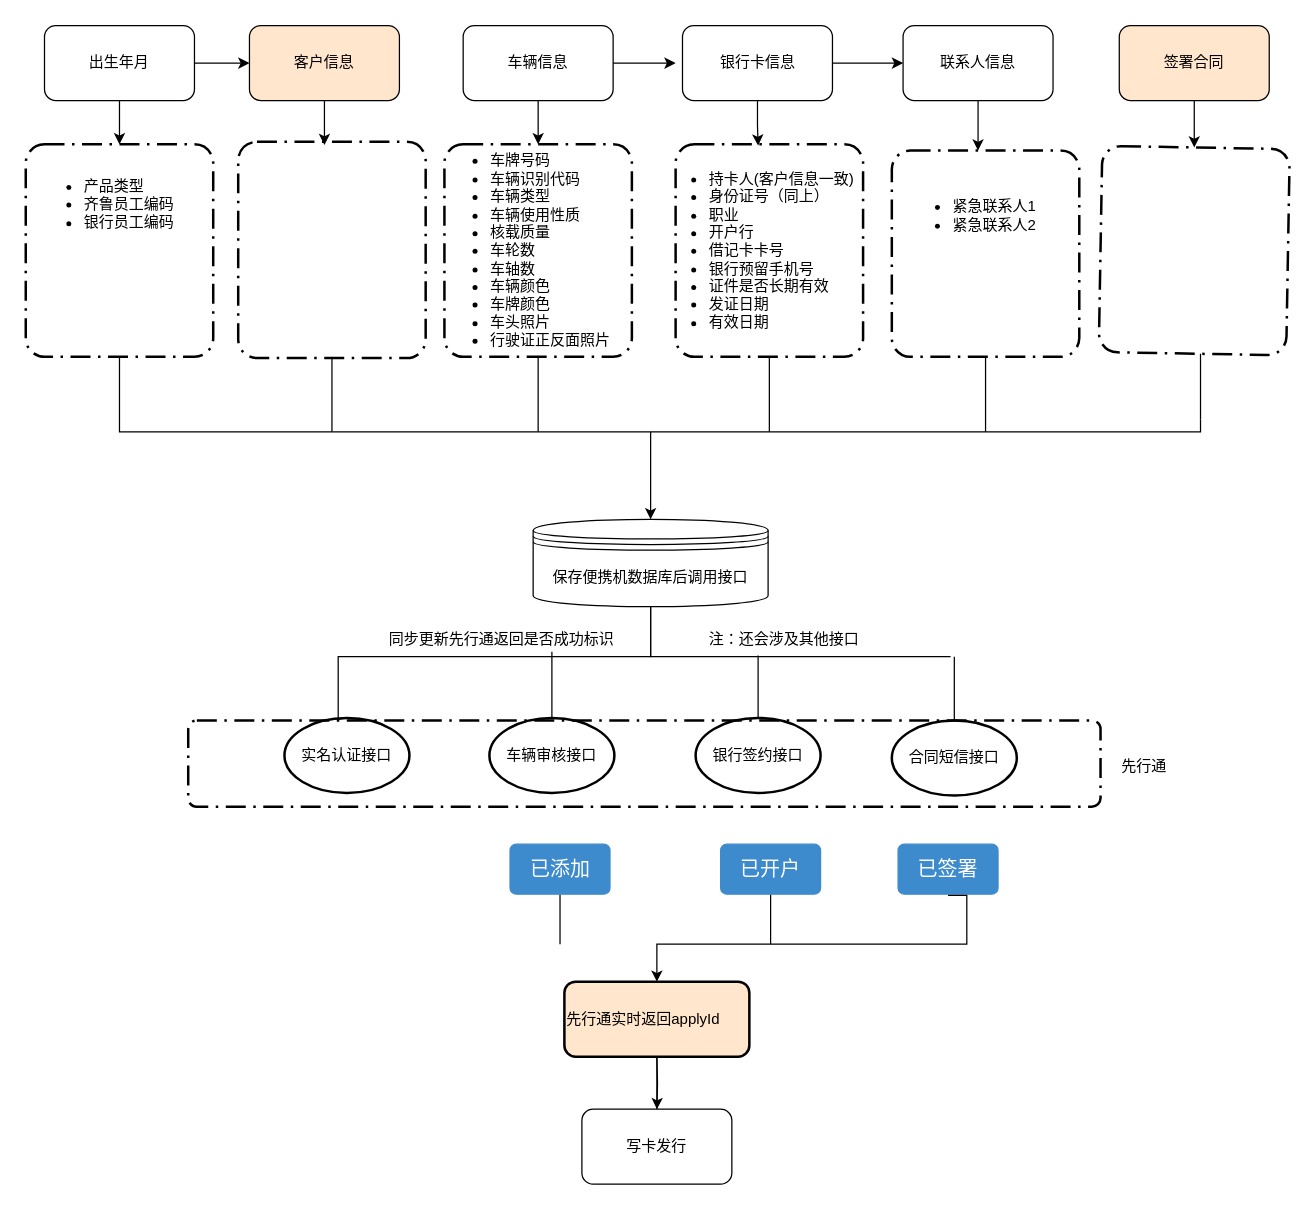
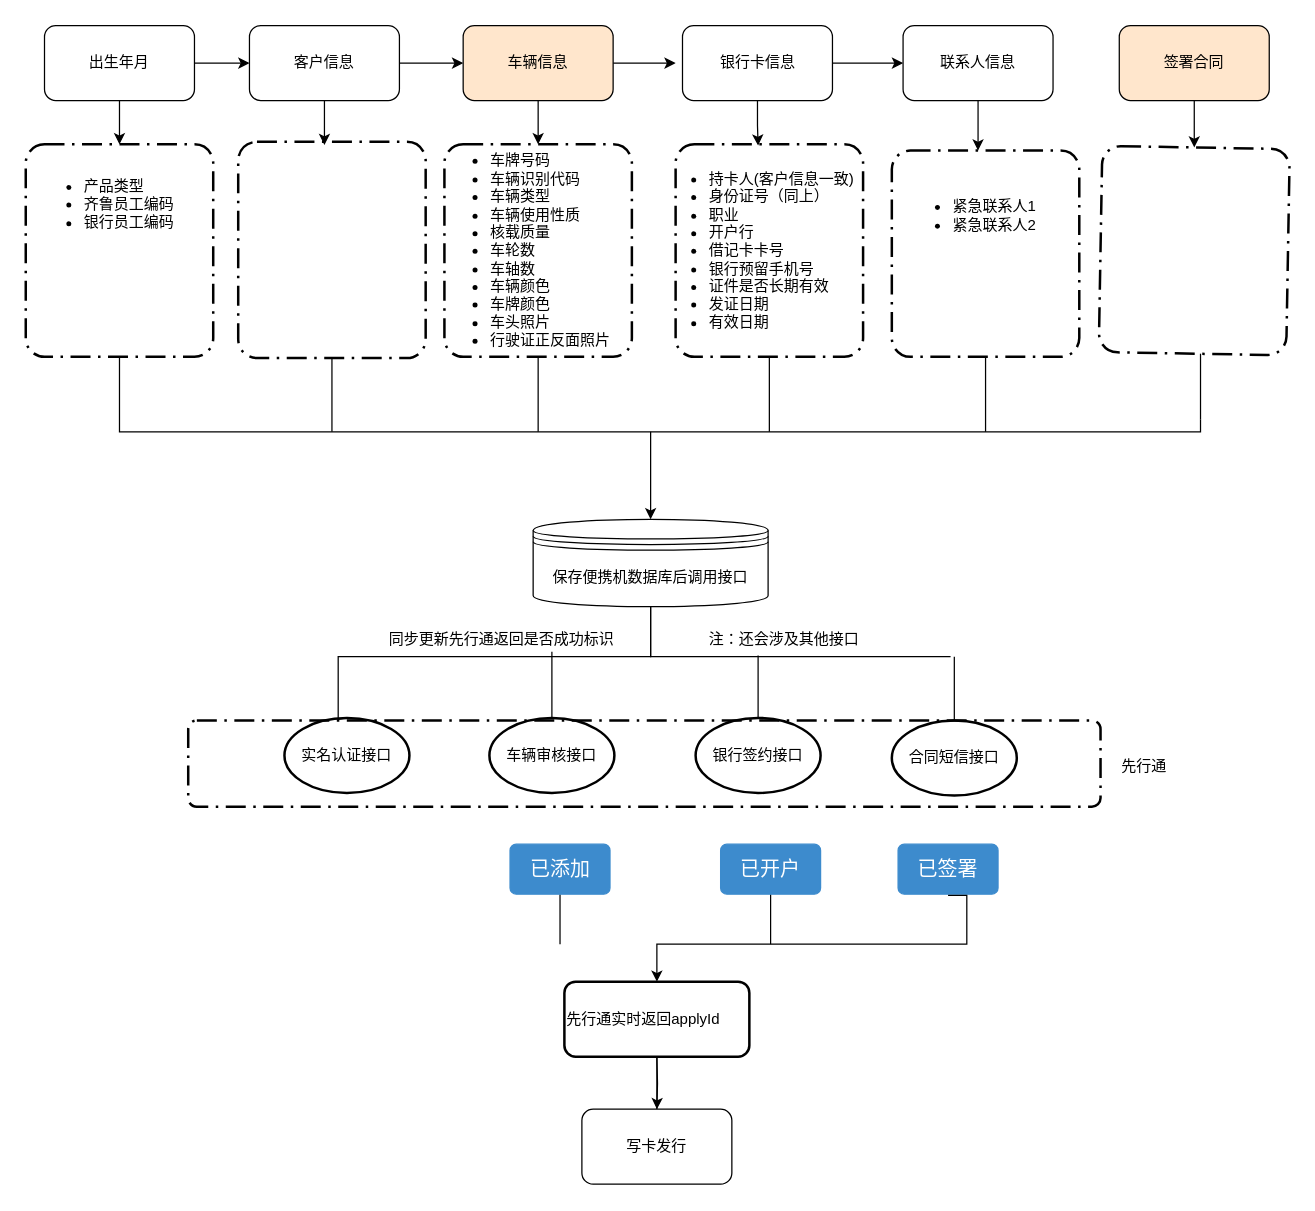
(324, 63) -> (324, 63)
none -> (427, 63)
(538, 63) -> (538, 63)
(657, 1019) -> (657, 1019)
